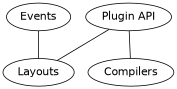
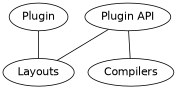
(39, 17) -> (39, 17)
